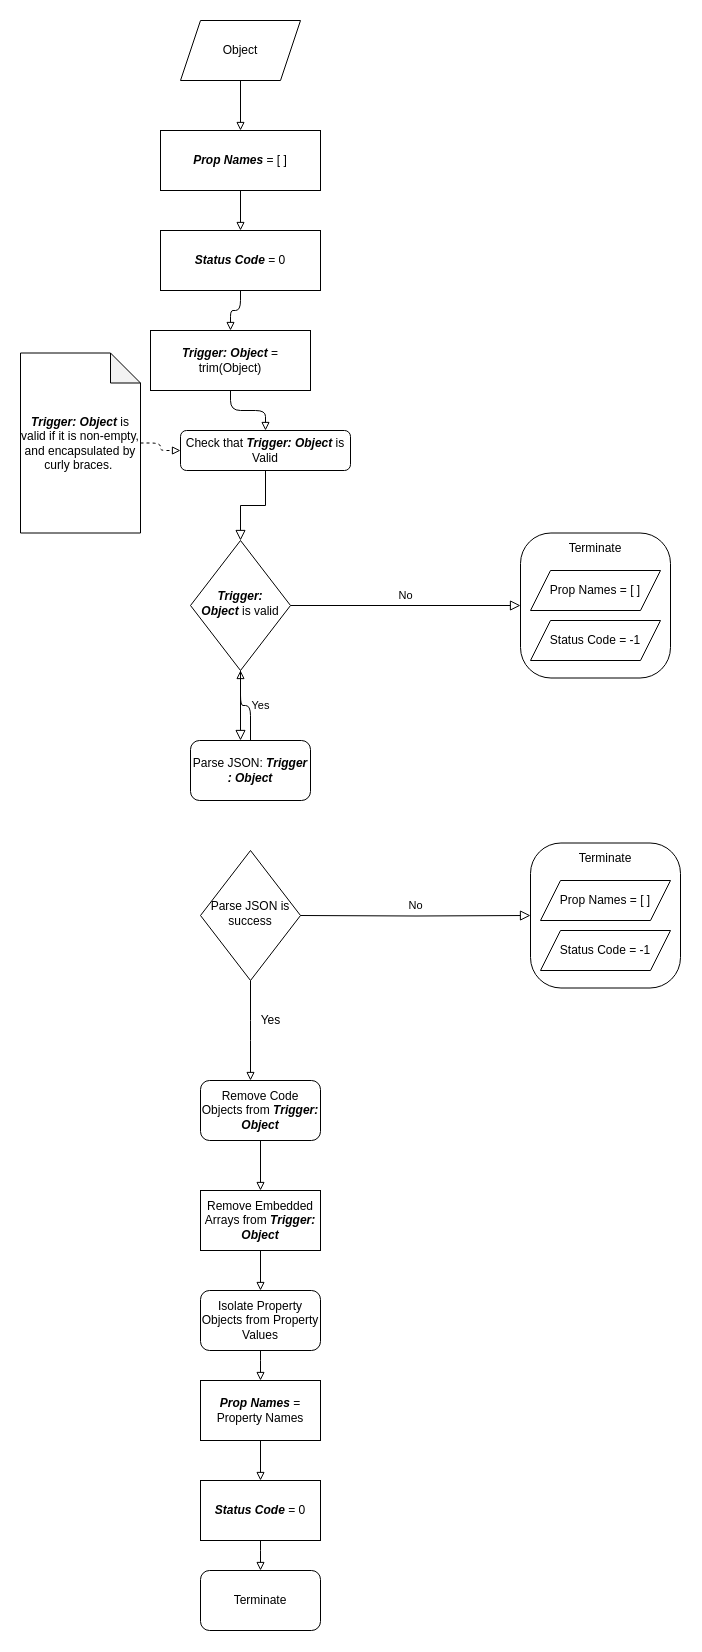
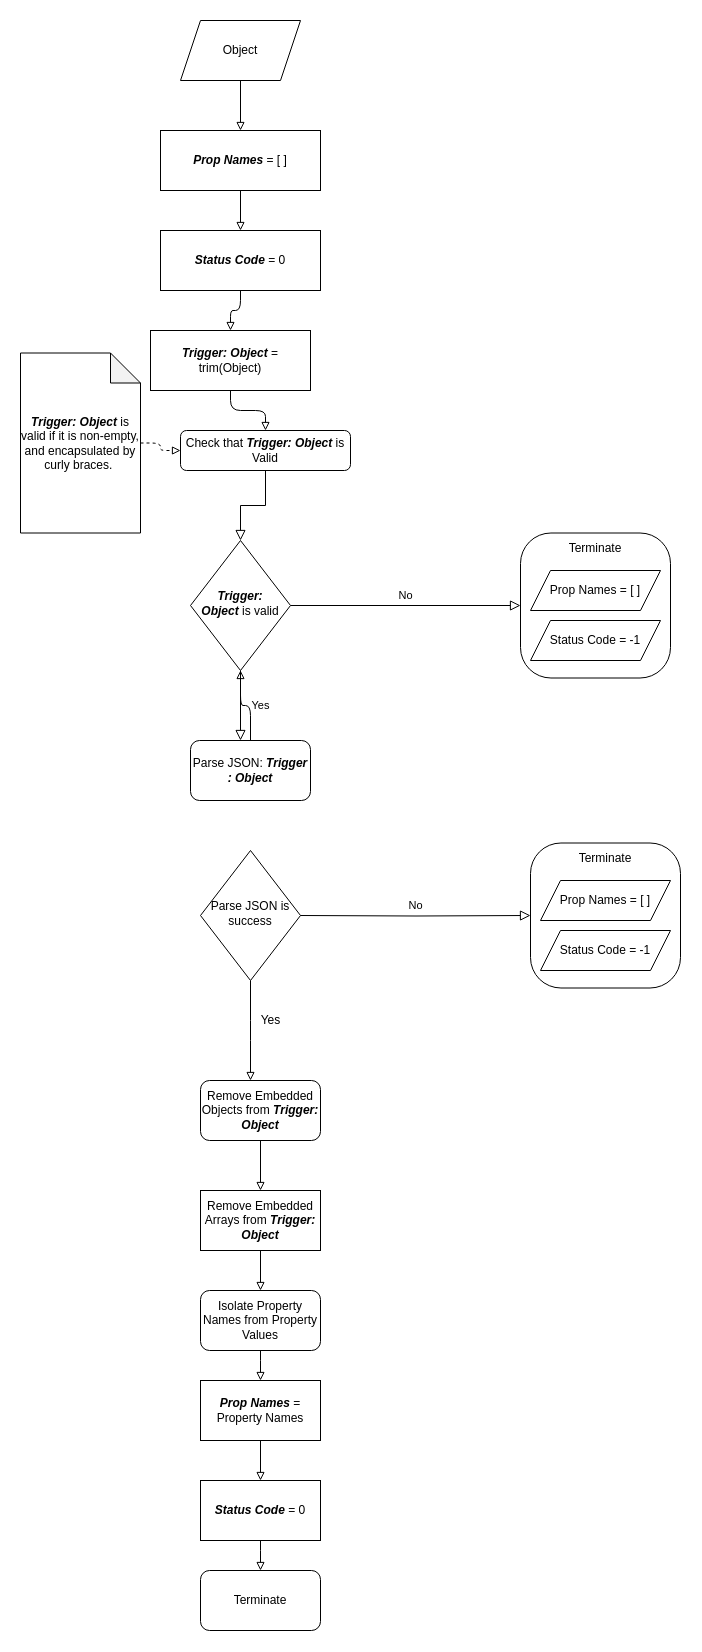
(261, 1111) -> (261, 1111)
(261, 1321) -> (261, 1321)
